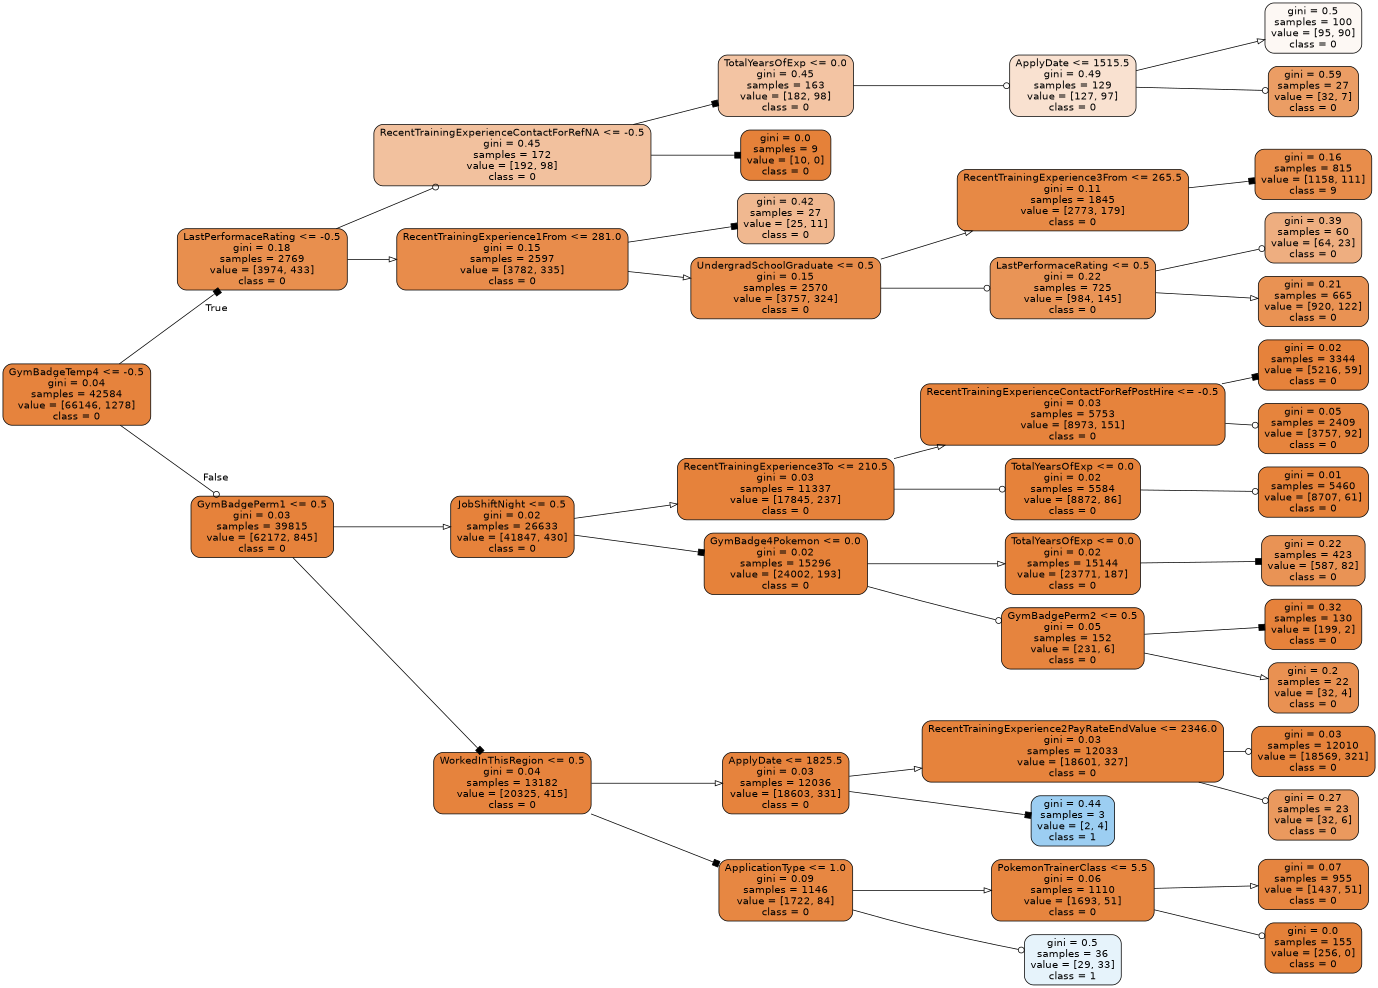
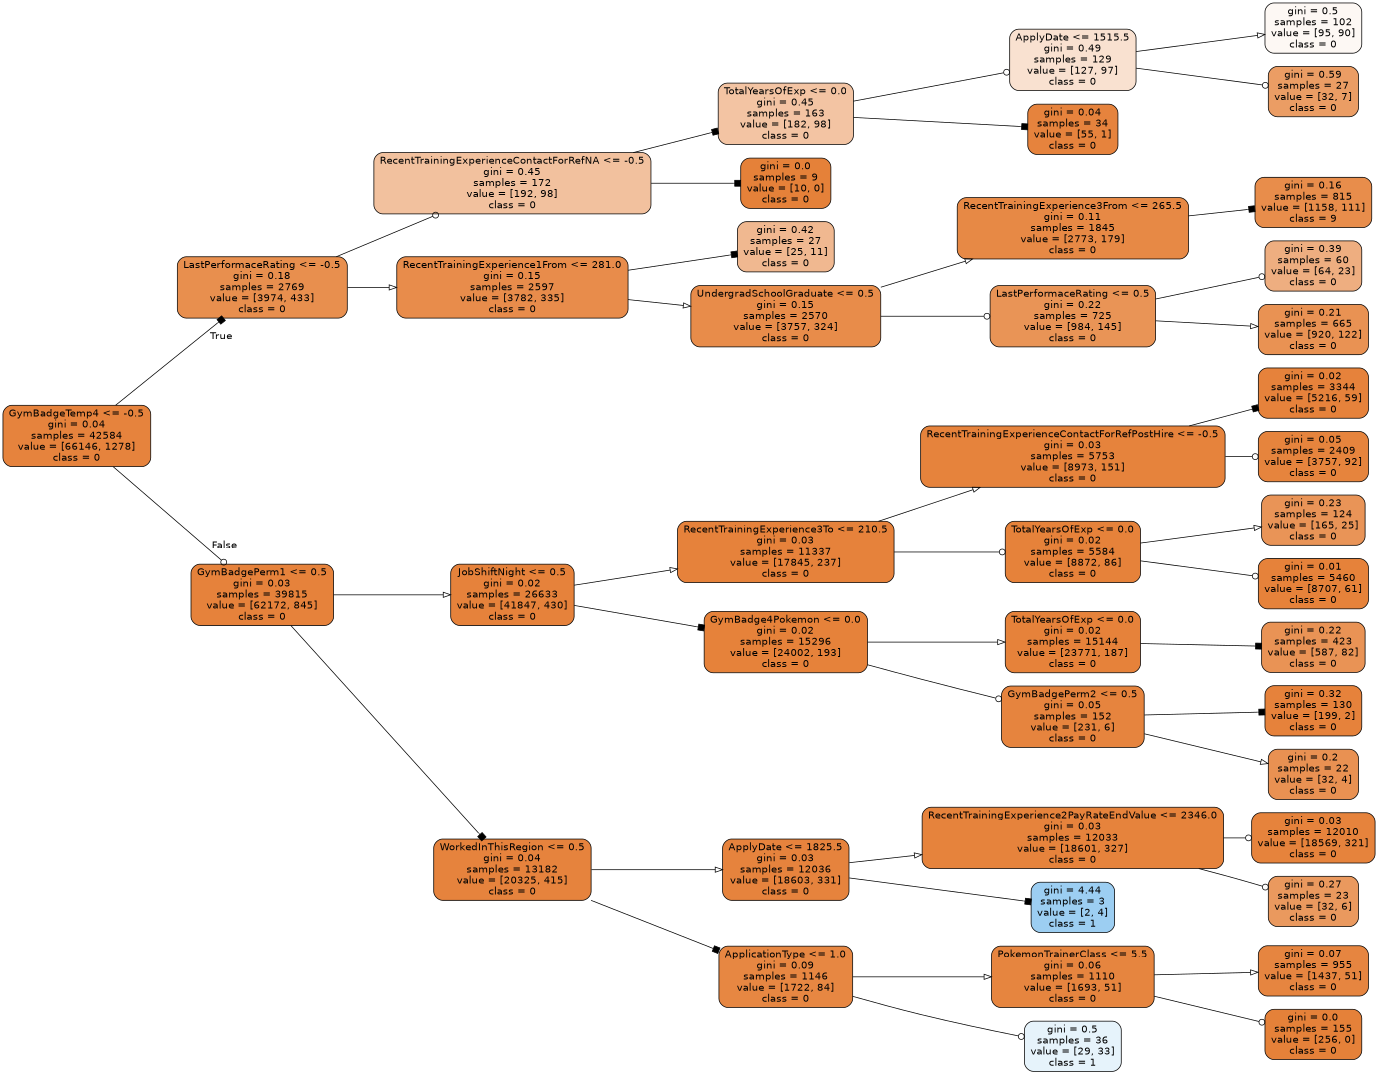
(1313, 28) -> (1313, 28)
none -> (1073, 129)
none -> (1313, 520)
(1073, 821) -> (1073, 907)
